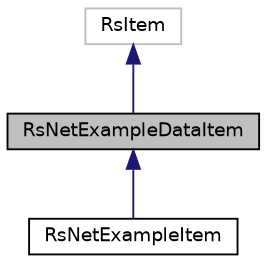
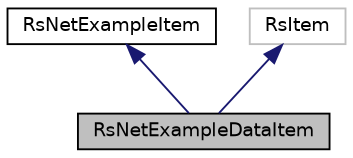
(133, 194) -> (164, 86)
